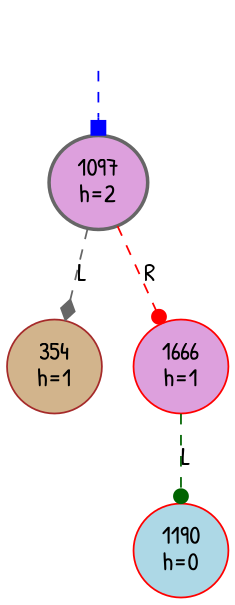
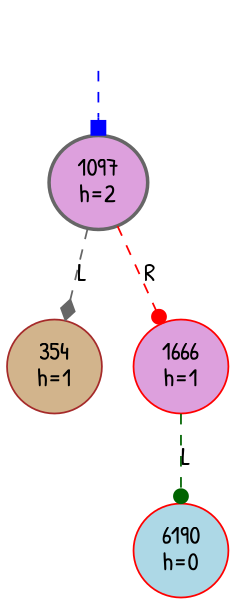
(181, 551) -> (181, 551)
